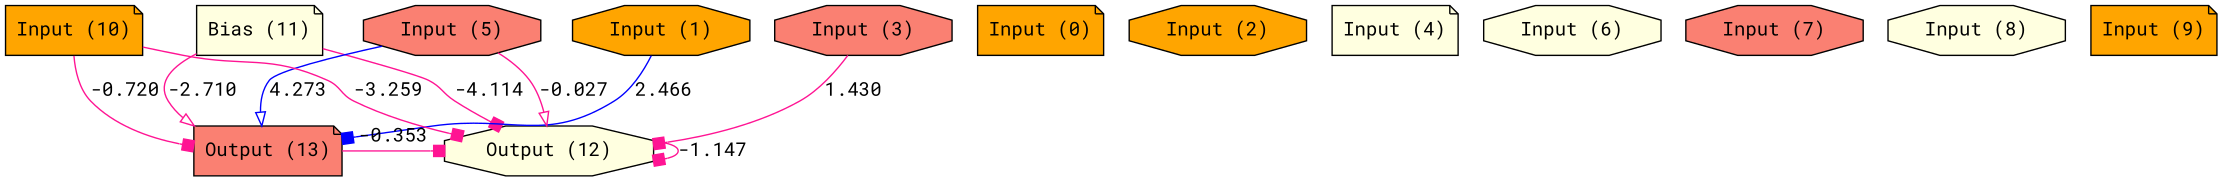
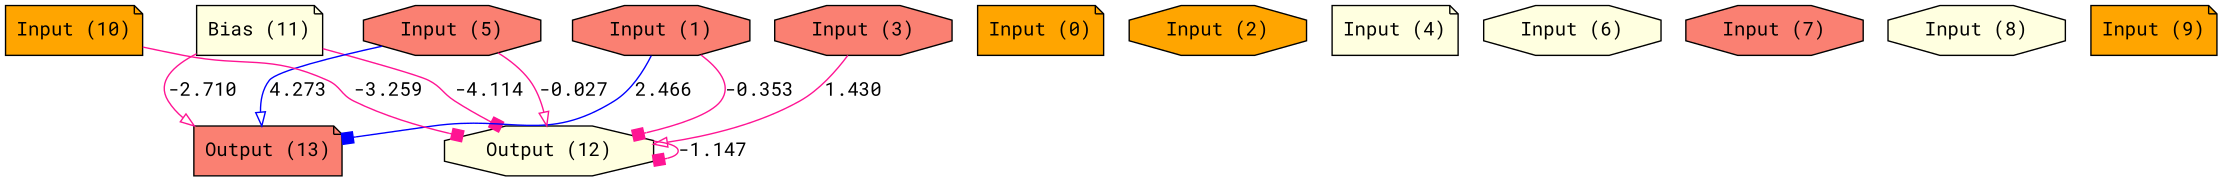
(661, 30) -> (661, 30)
(767, 116) -> (767, 116)
(110, 117) -> none
(386, 151) -> (711, 109)
